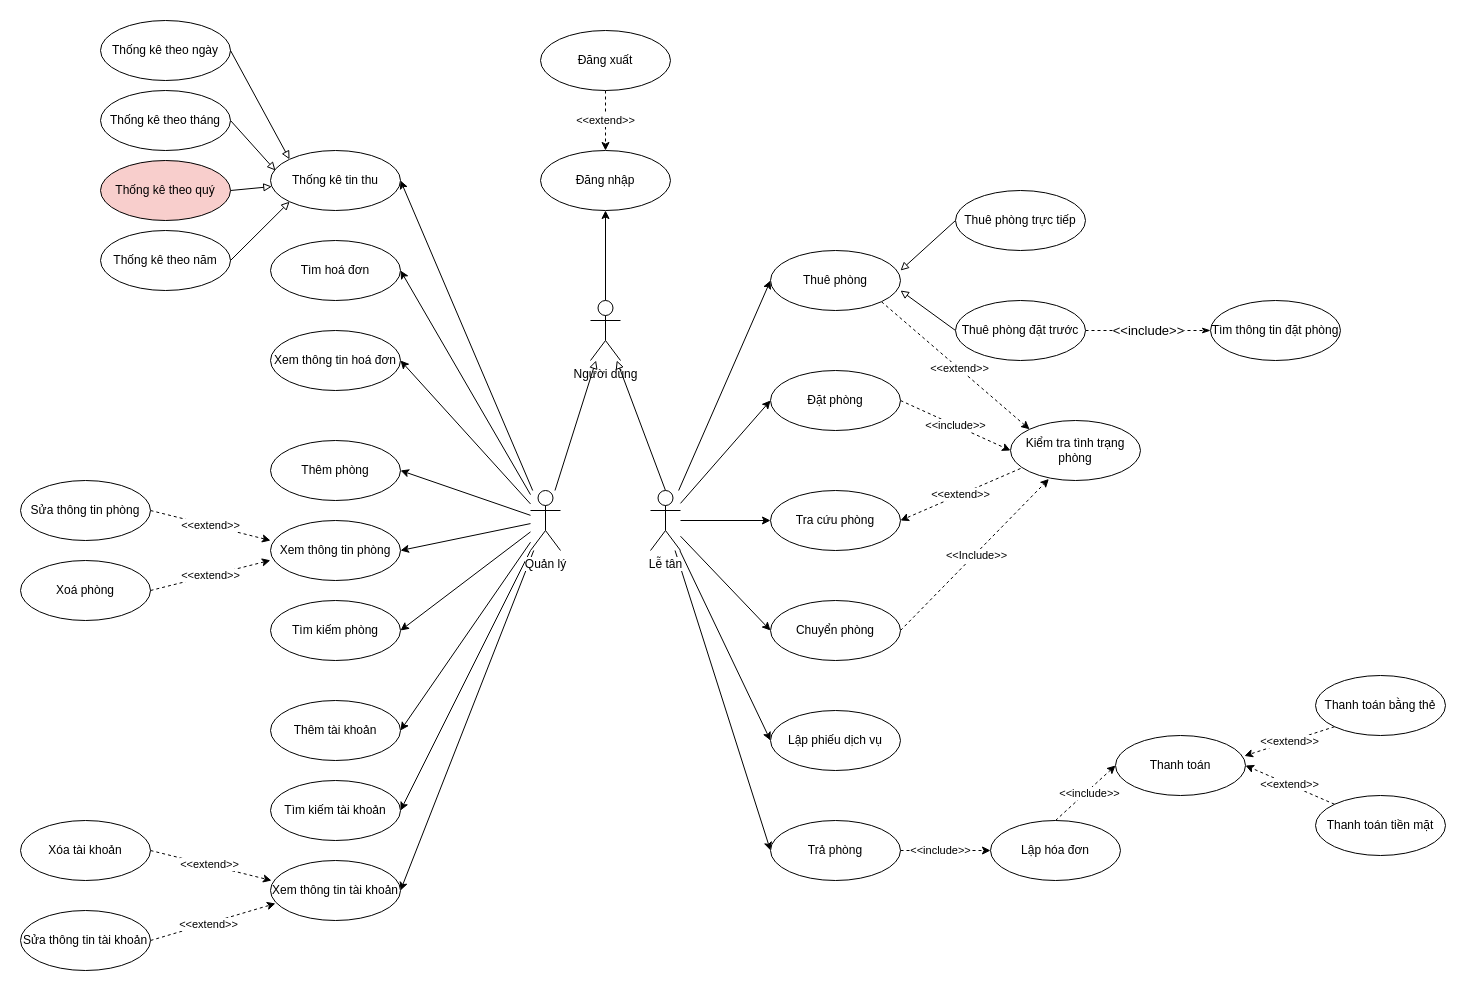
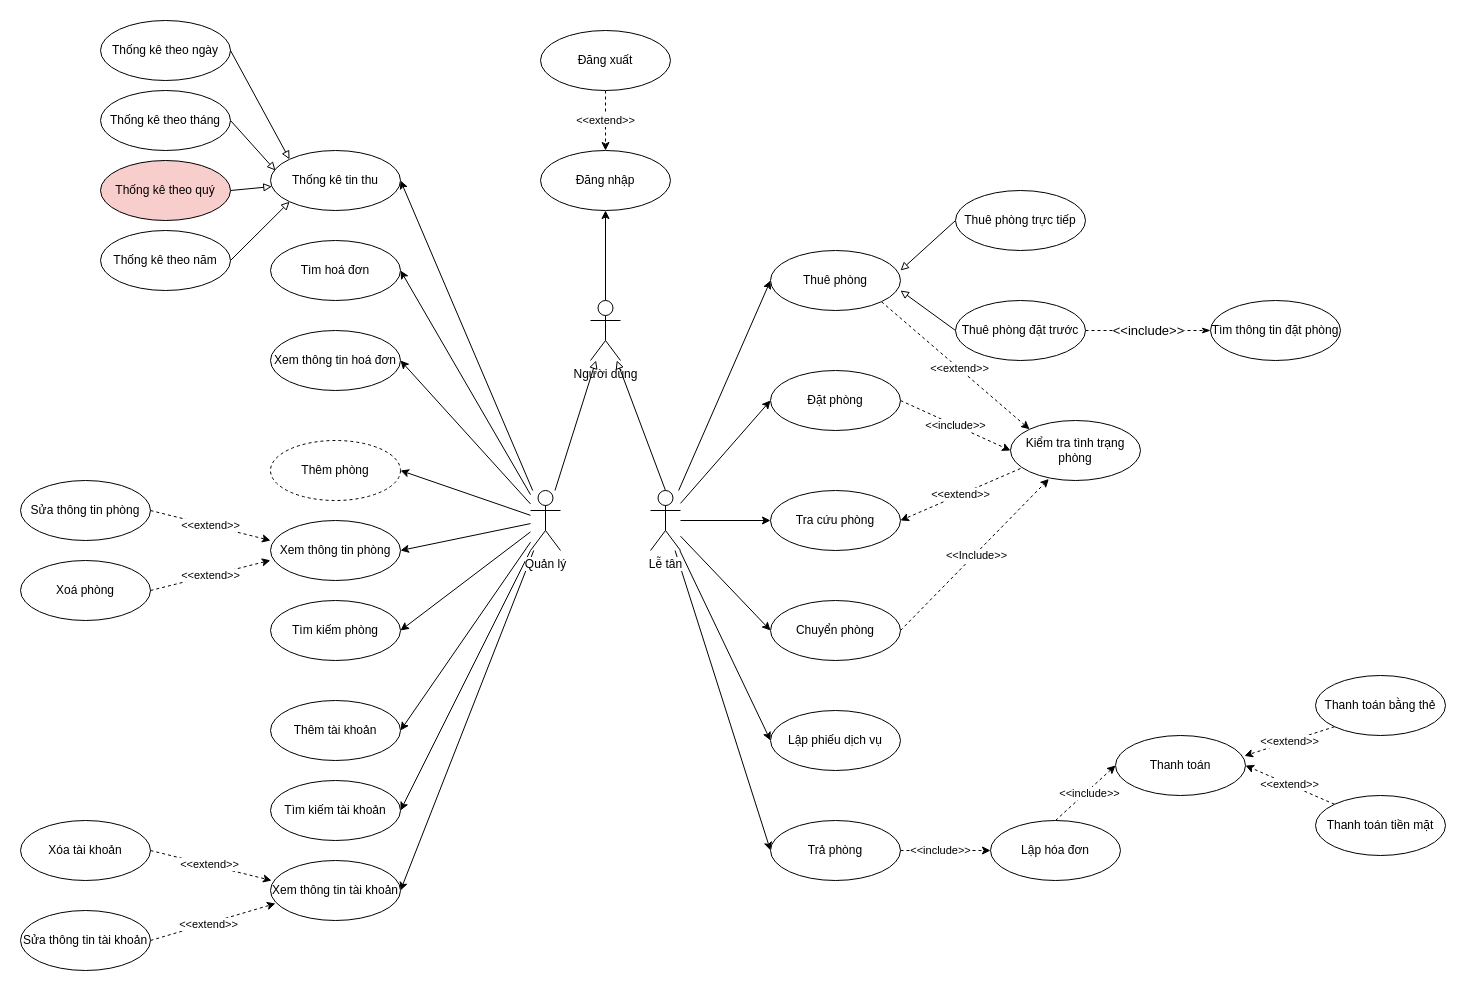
(336, 471) -> (336, 471)
